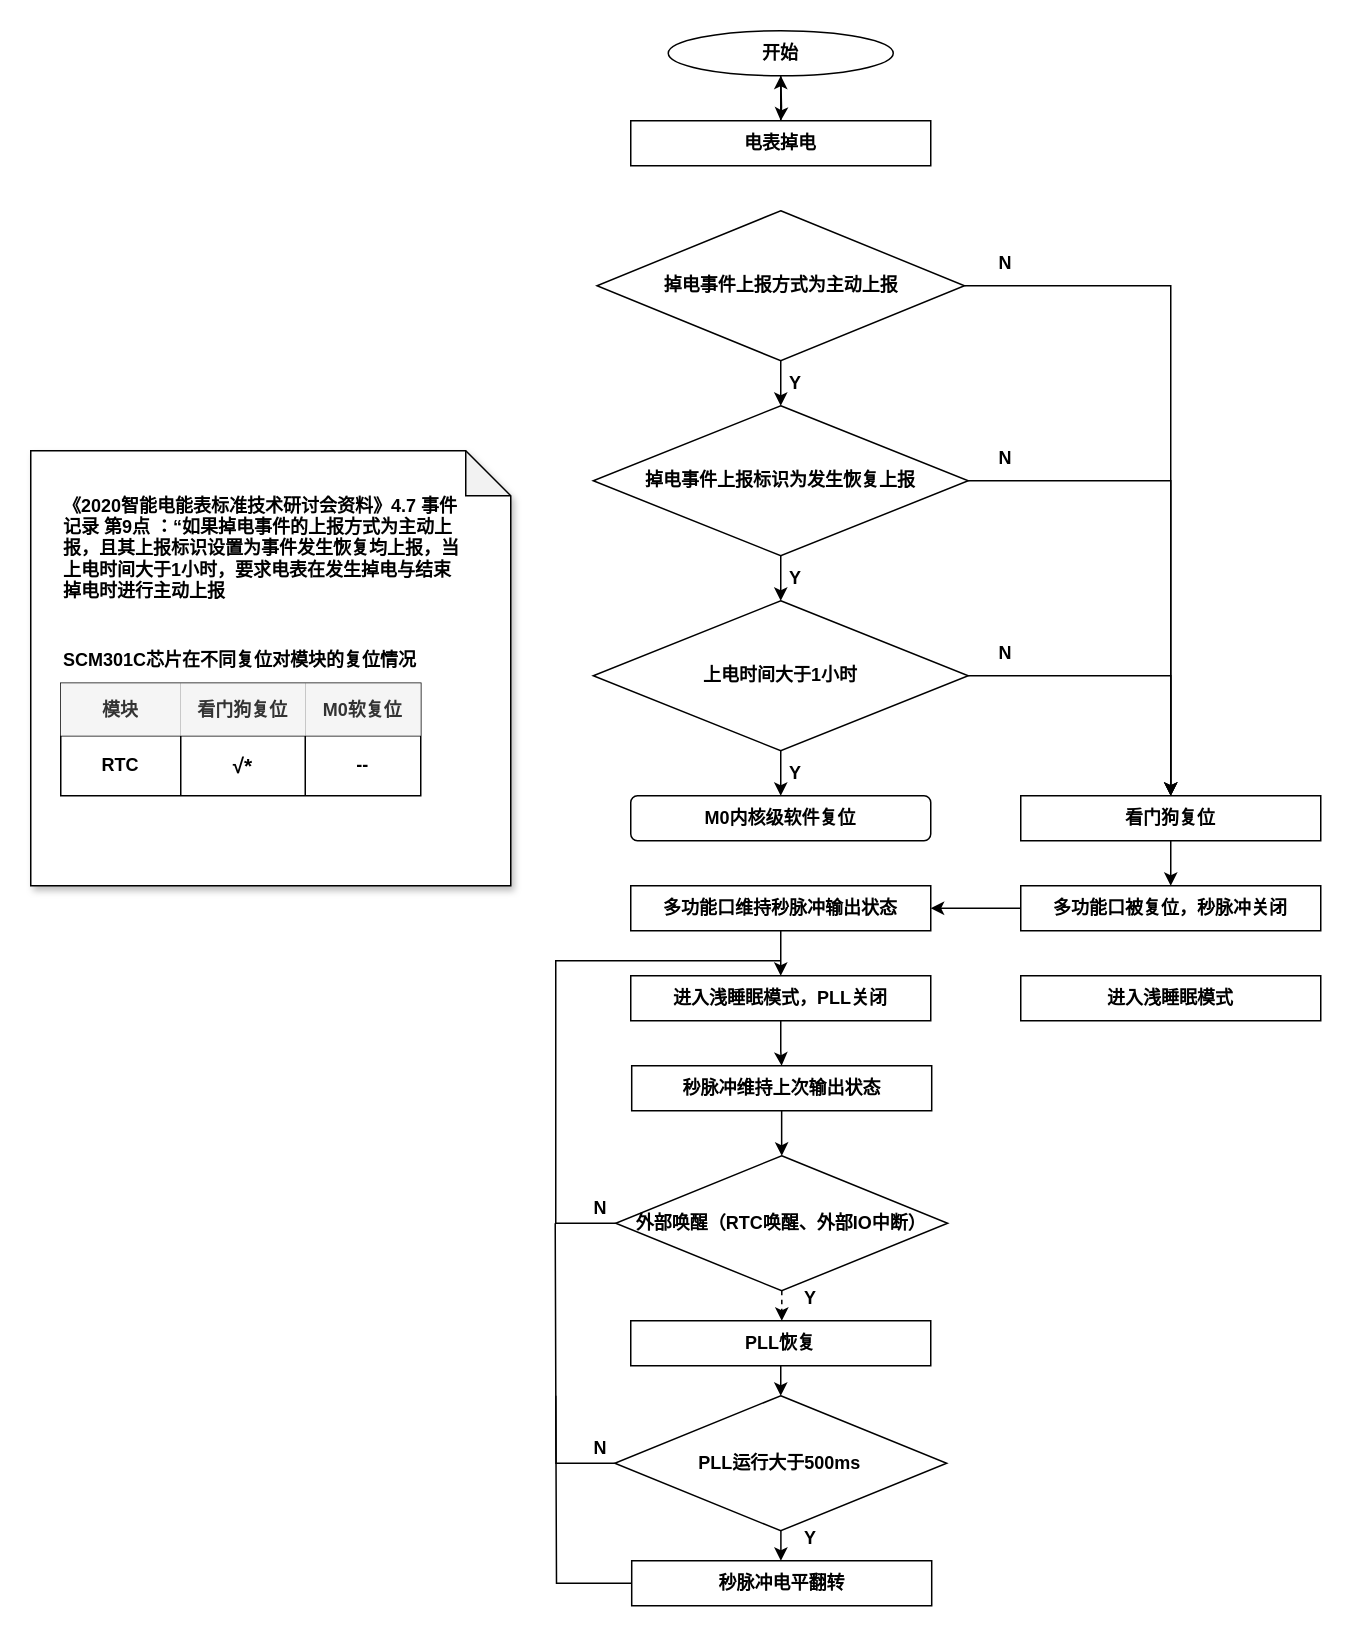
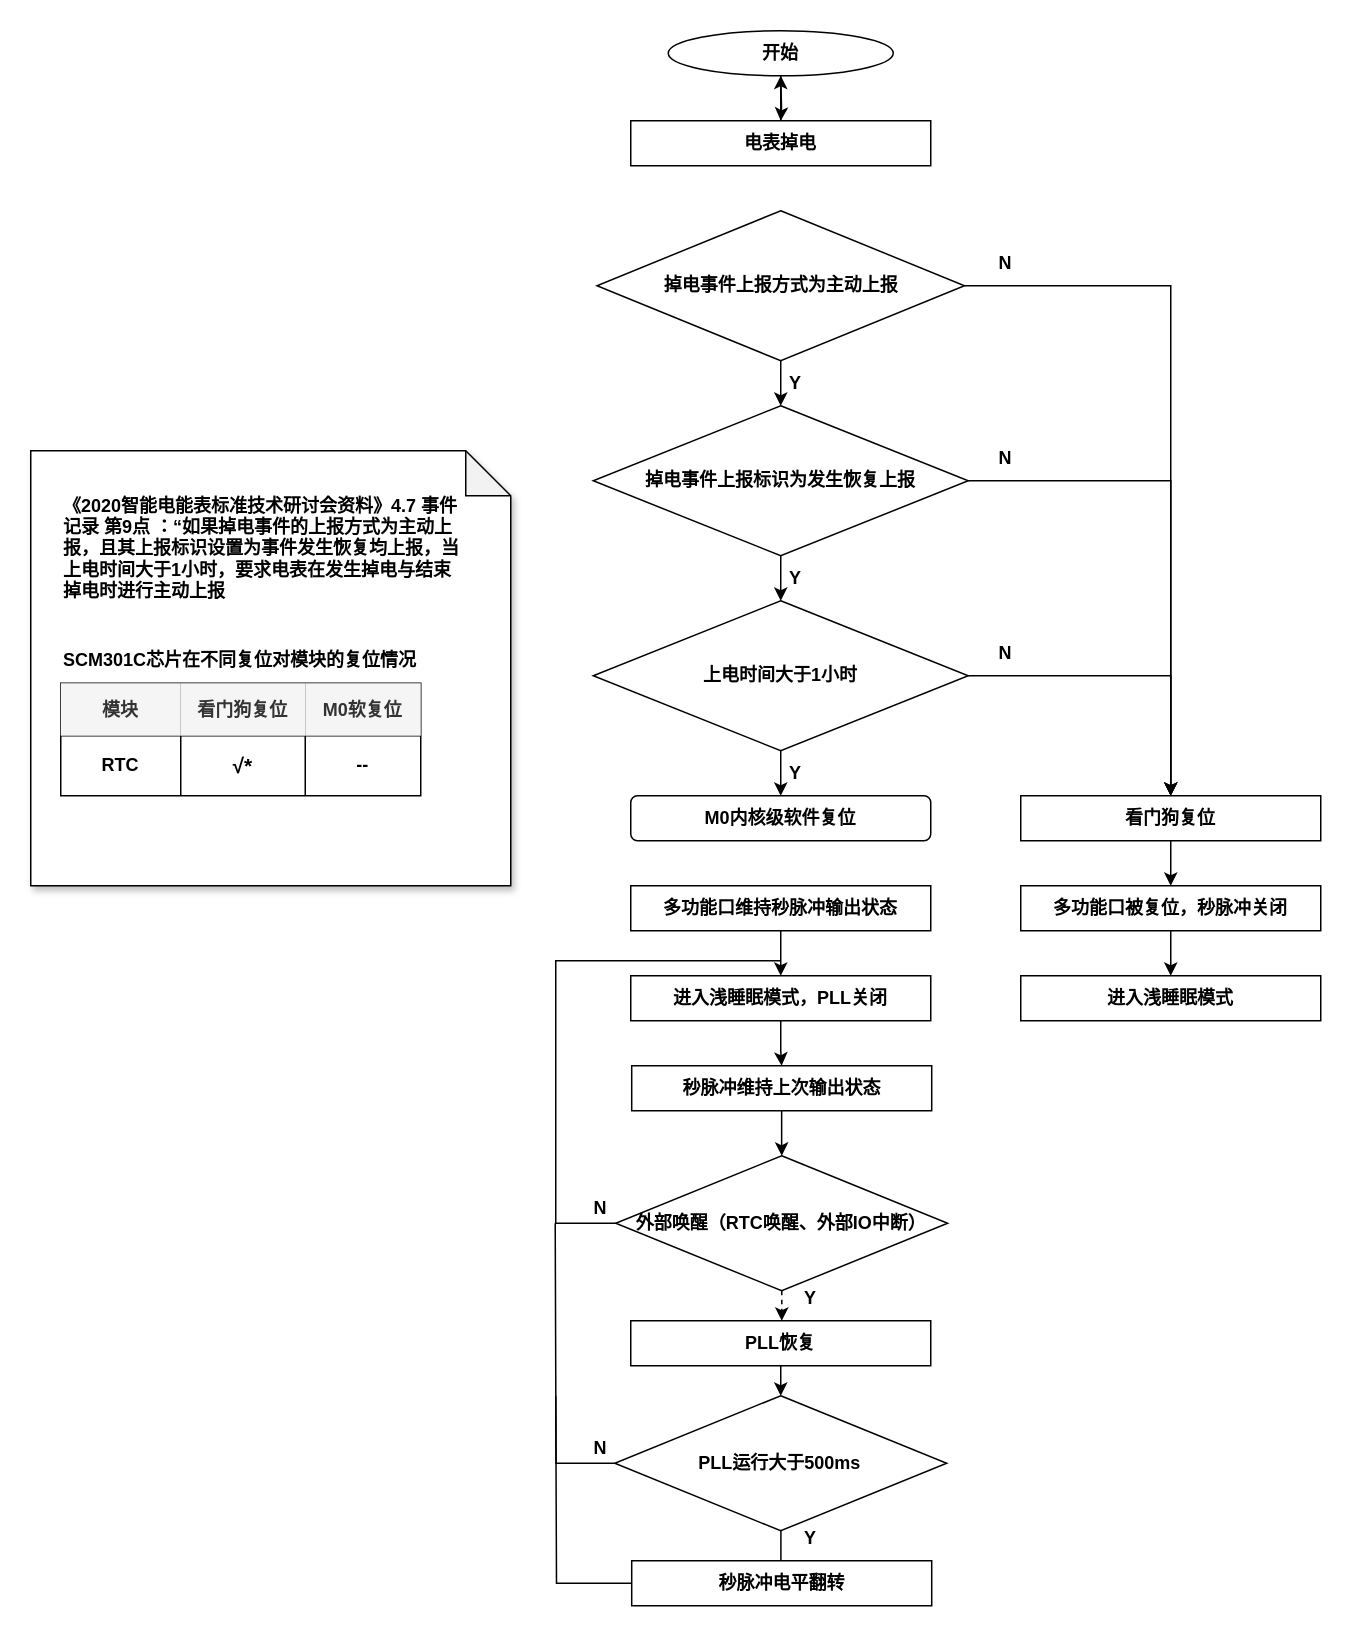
(981, 908) -> (1171, 959)
(781, 1549) -> (781, 1553)
